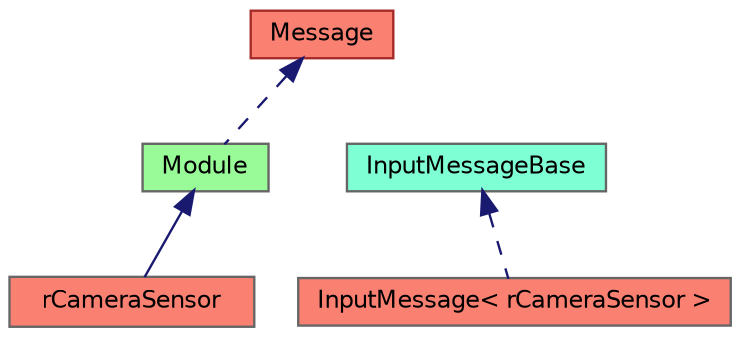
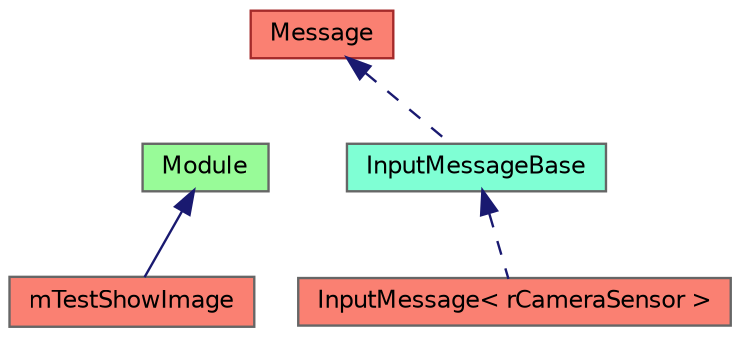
(255, 110) -> (408, 109)
(132, 302) -> (132, 302)
